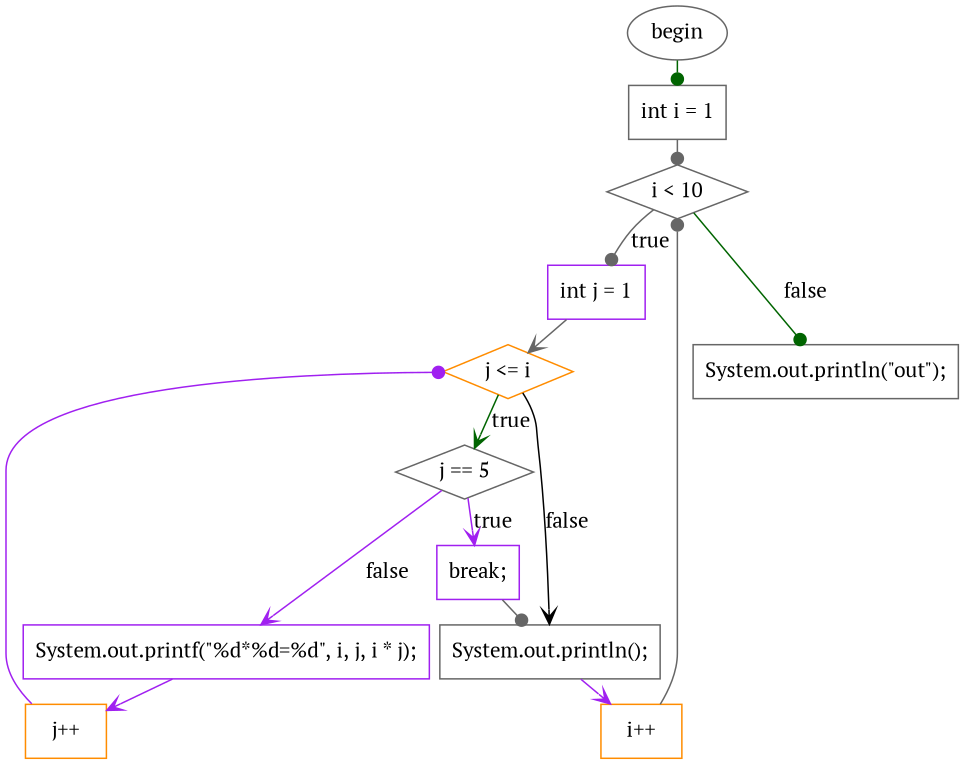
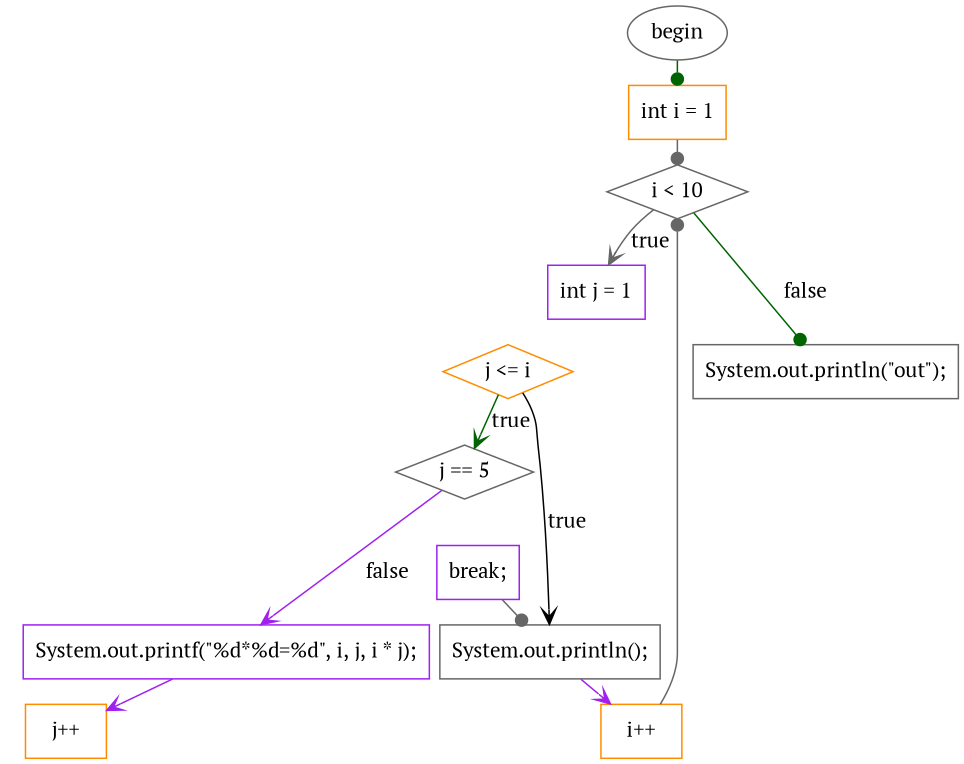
(677, 112) -> (677, 112)
(632, 230) -> (632, 230)
(553, 331) -> none
(86, 408) -> none
(470, 514) -> none
(567, 522) -> (567, 522)
